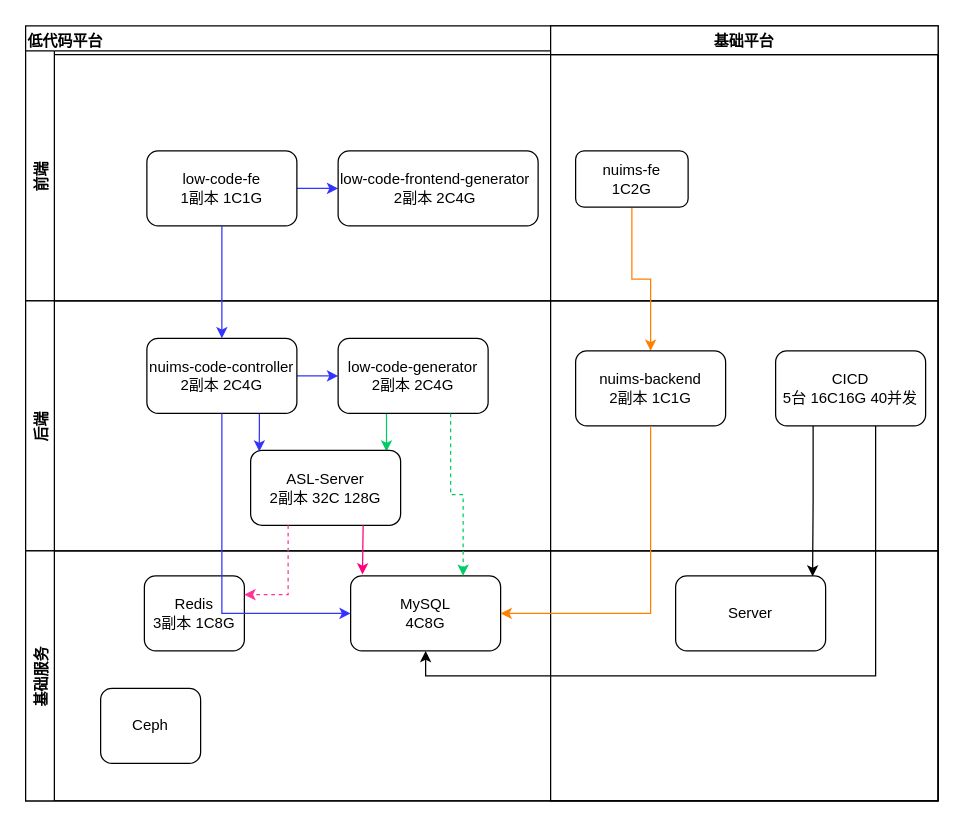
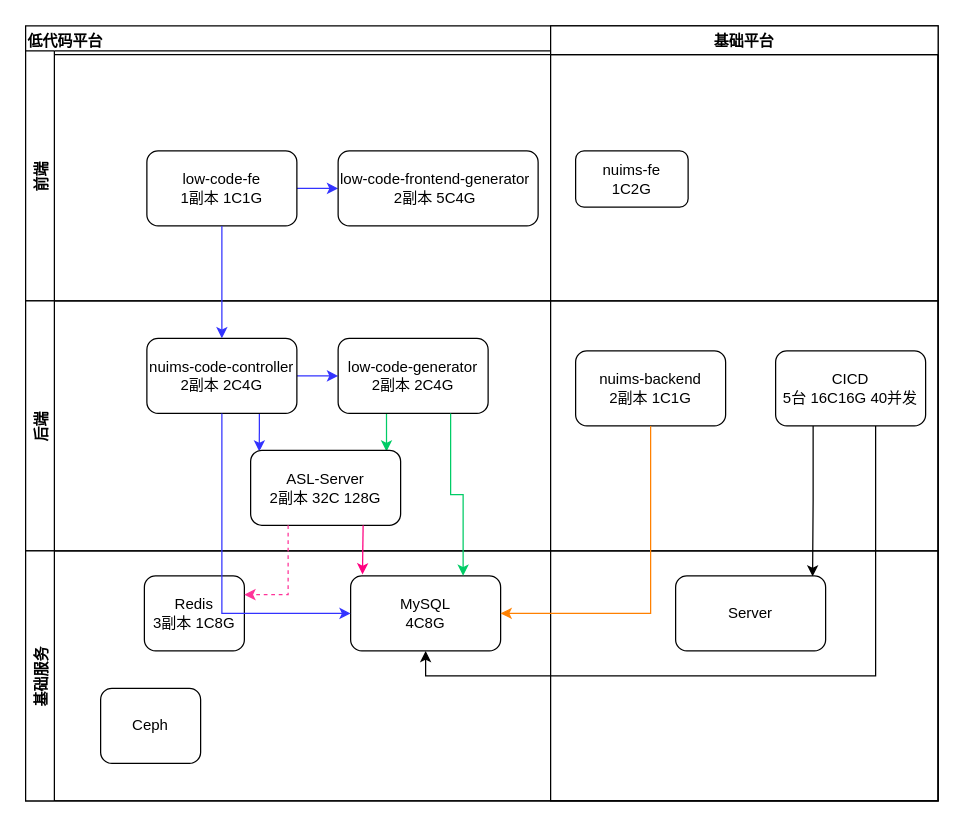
(439, 188) -> (439, 188)
(637, 279) -> none
(453, 494) -> (453, 494)
